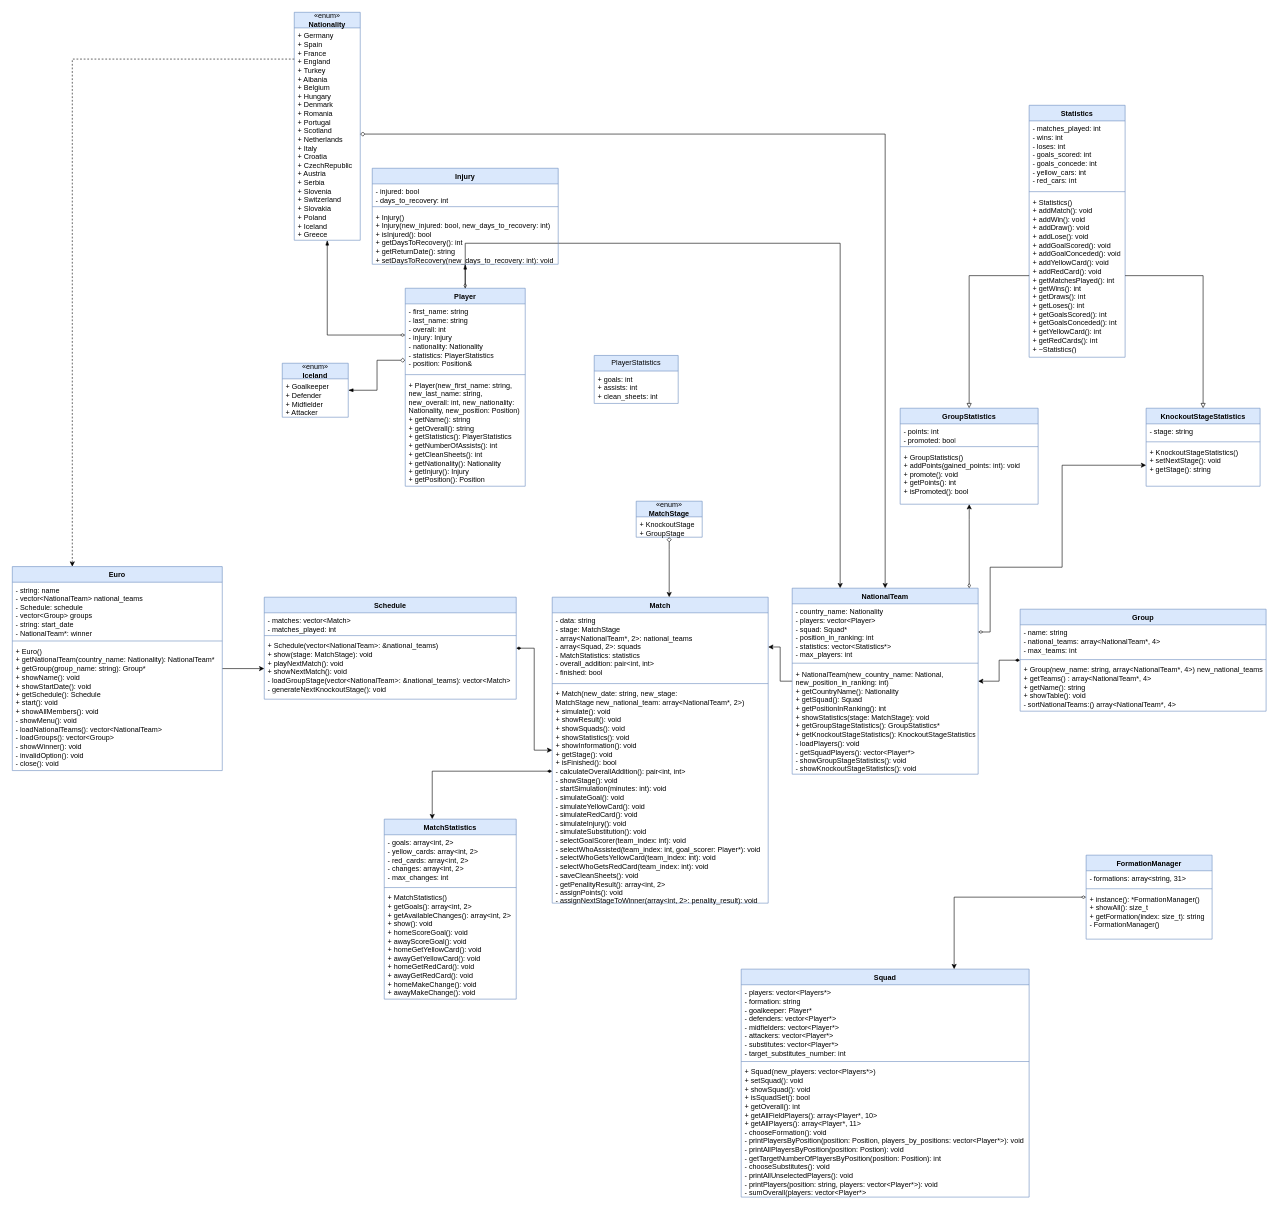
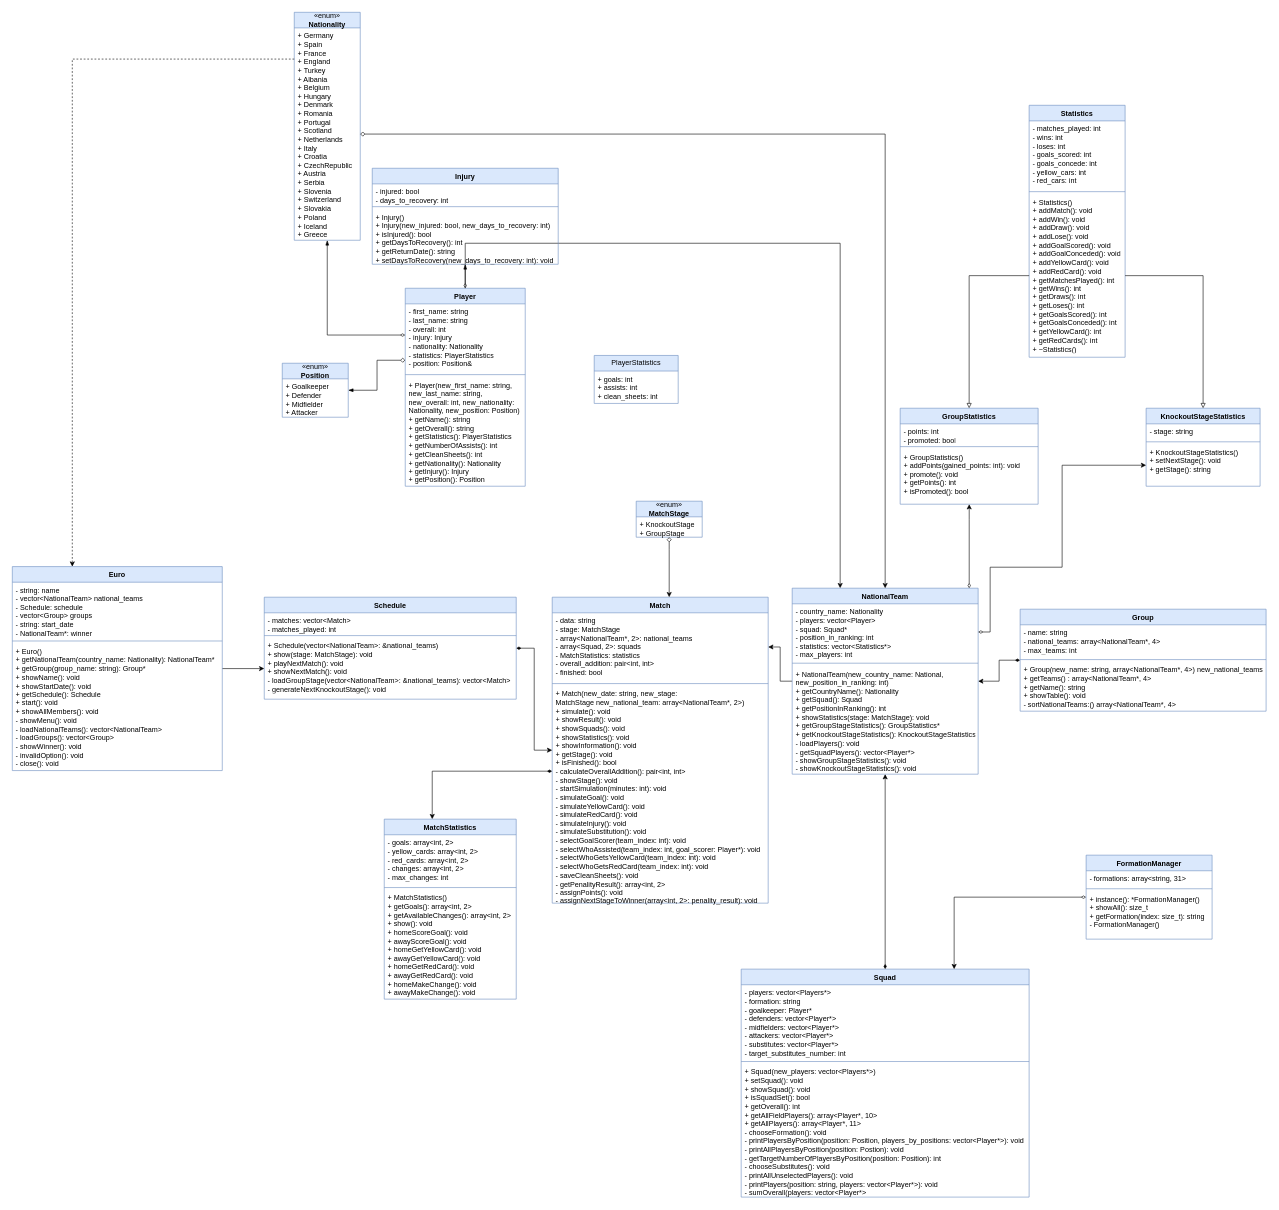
(315, 371) -> (315, 371)
none -> (885, 964)
